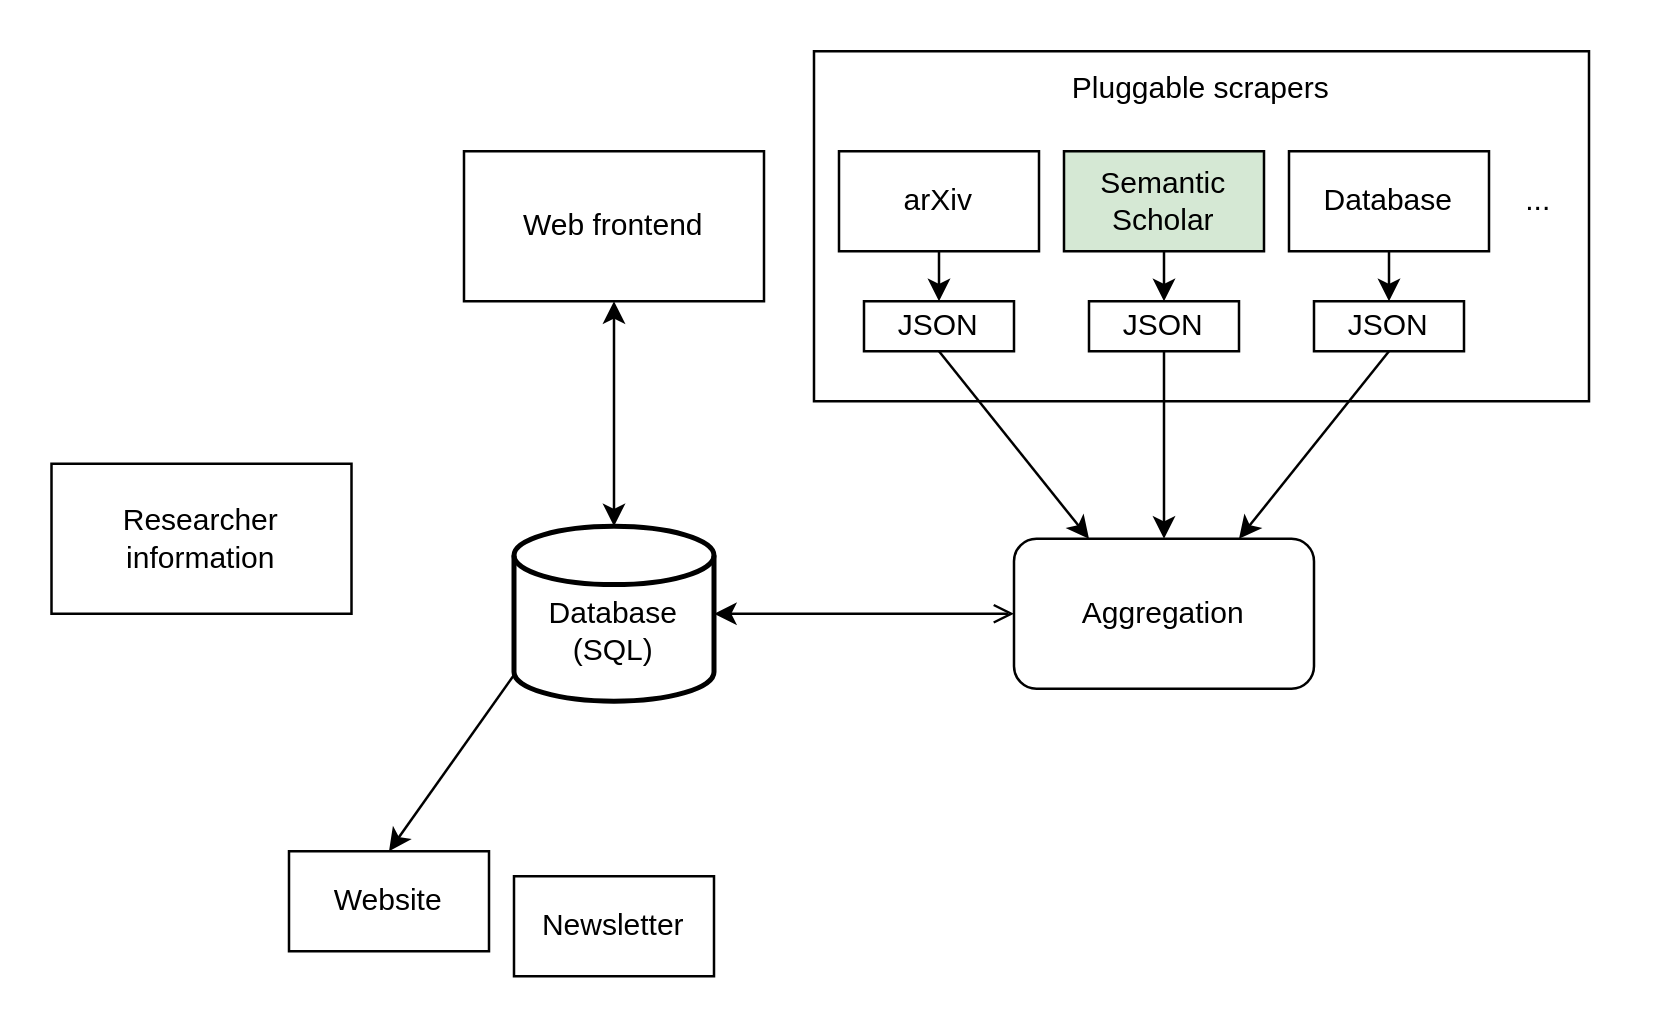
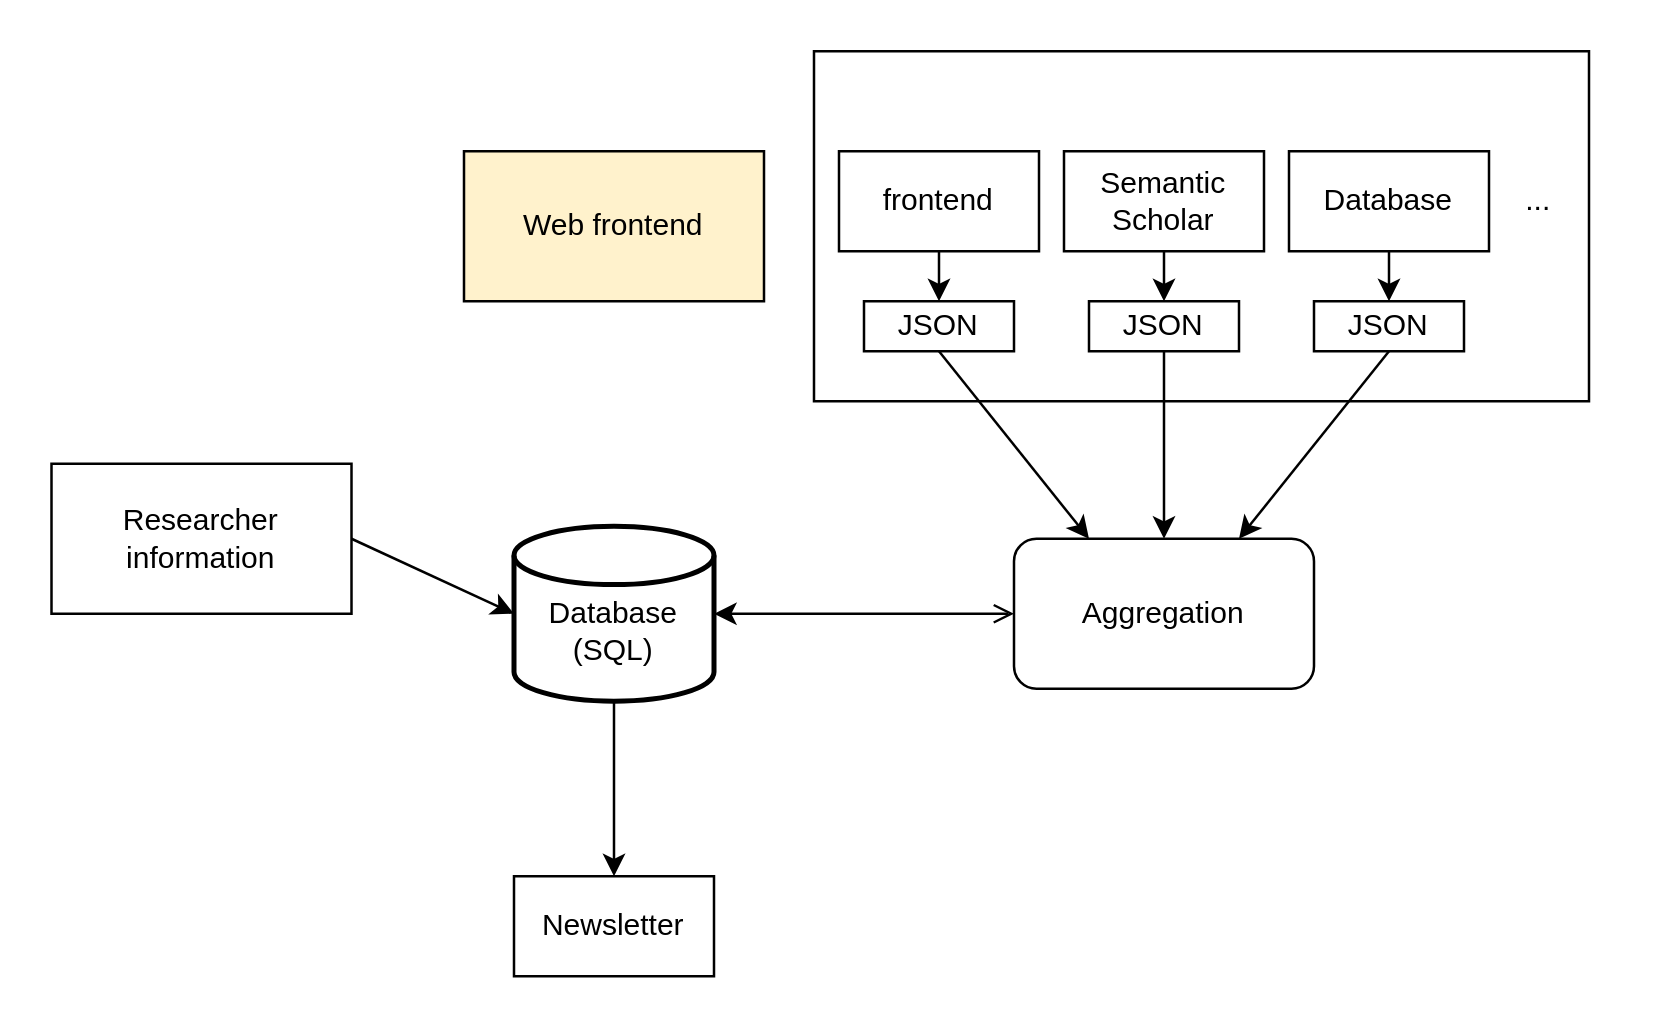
(1201, 89) -> none
(939, 201) -> (939, 201)
(1164, 201) -> (1164, 201)
(614, 226) -> (614, 226)
(614, 414) -> none
none -> (425, 573)
(456, 757) -> none
none -> (614, 781)
(389, 901) -> none
